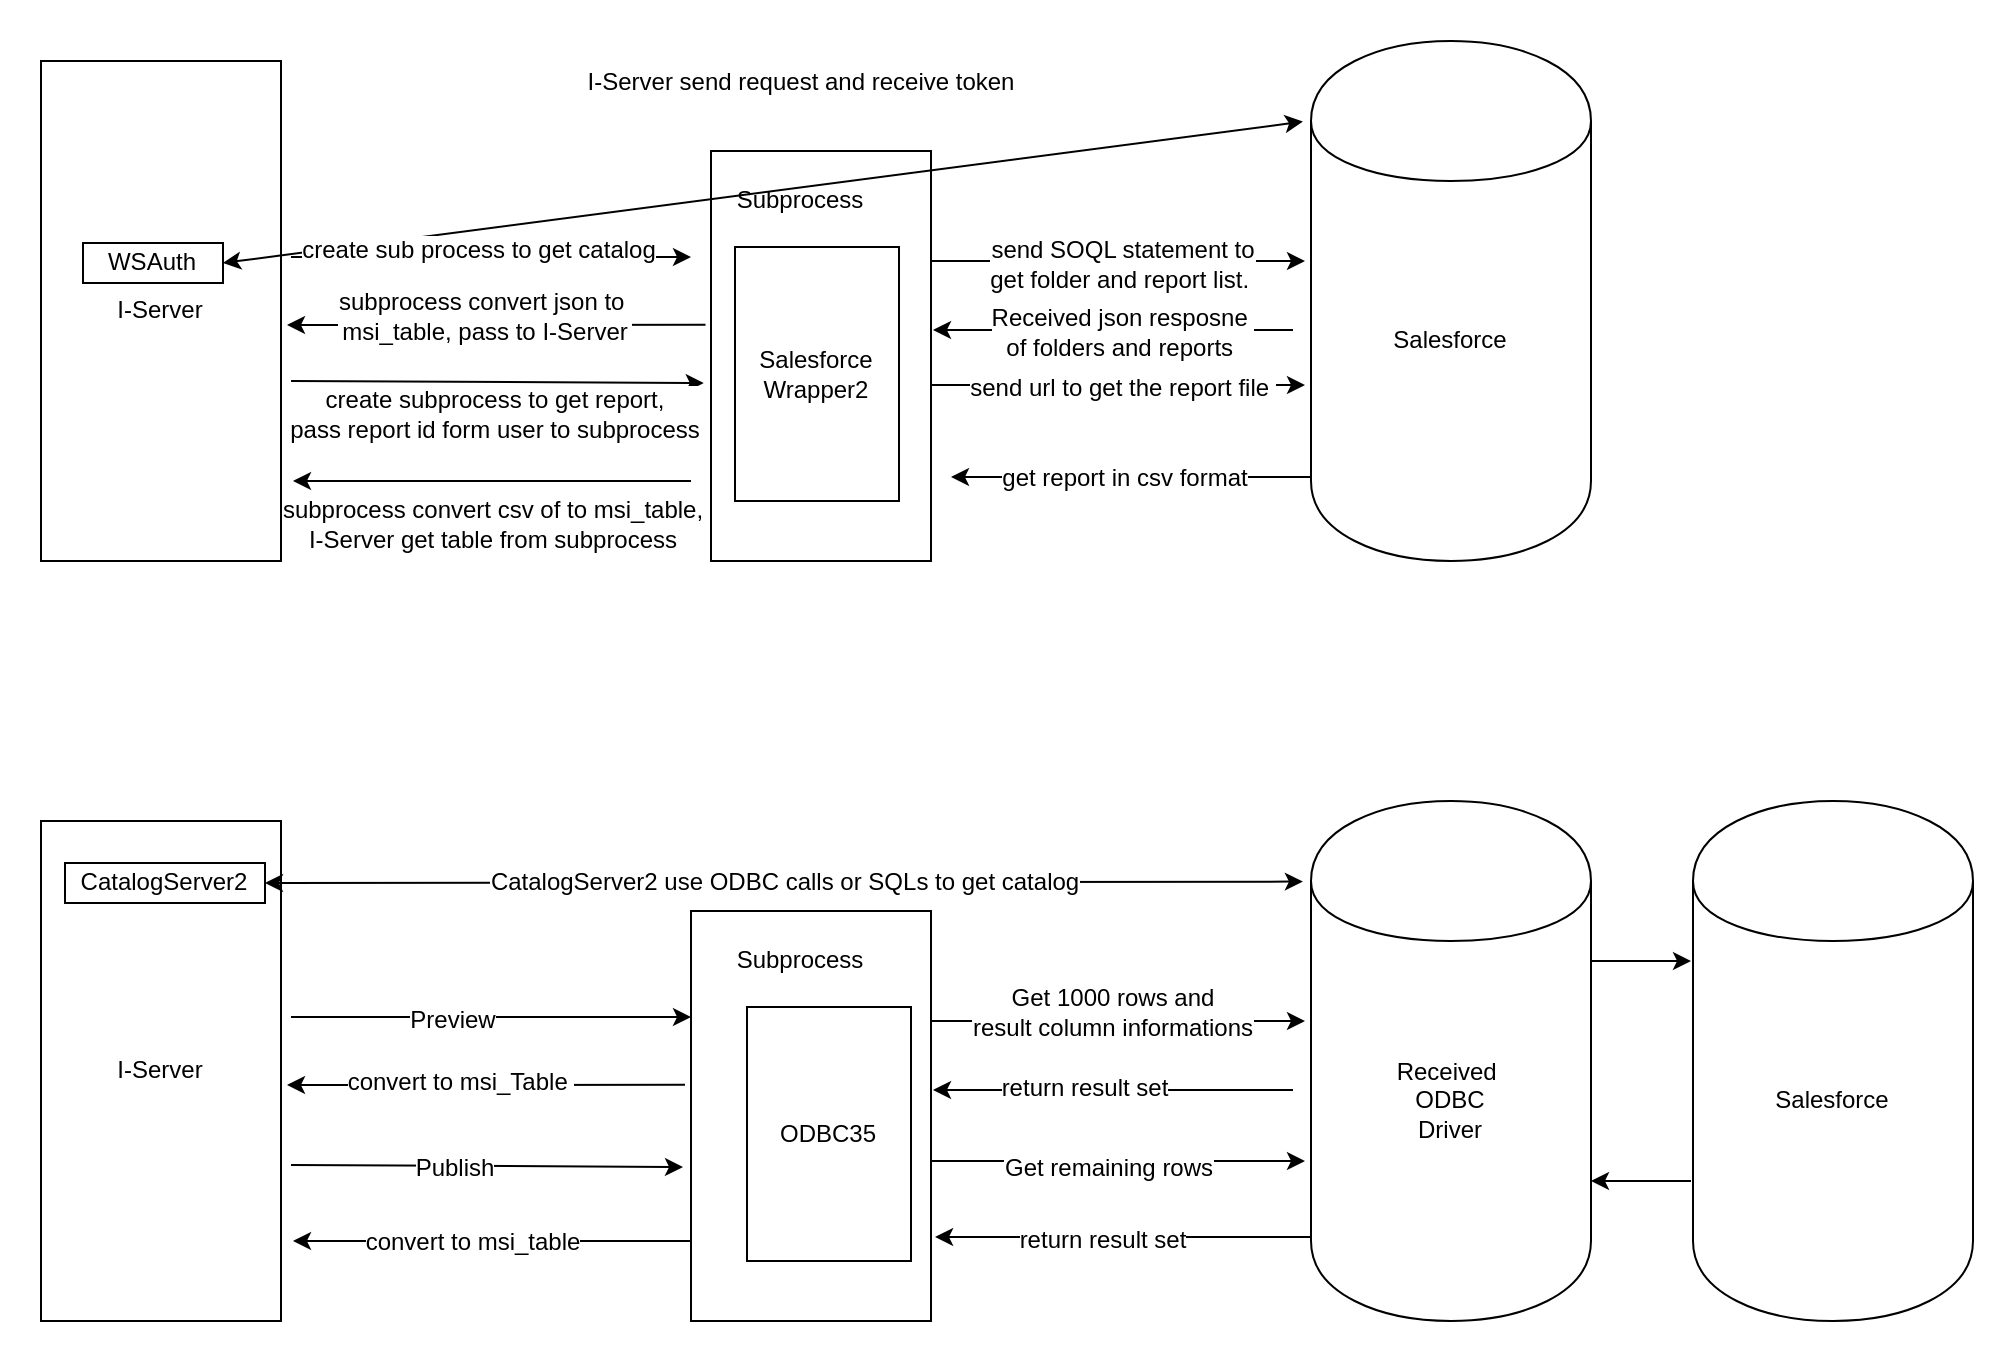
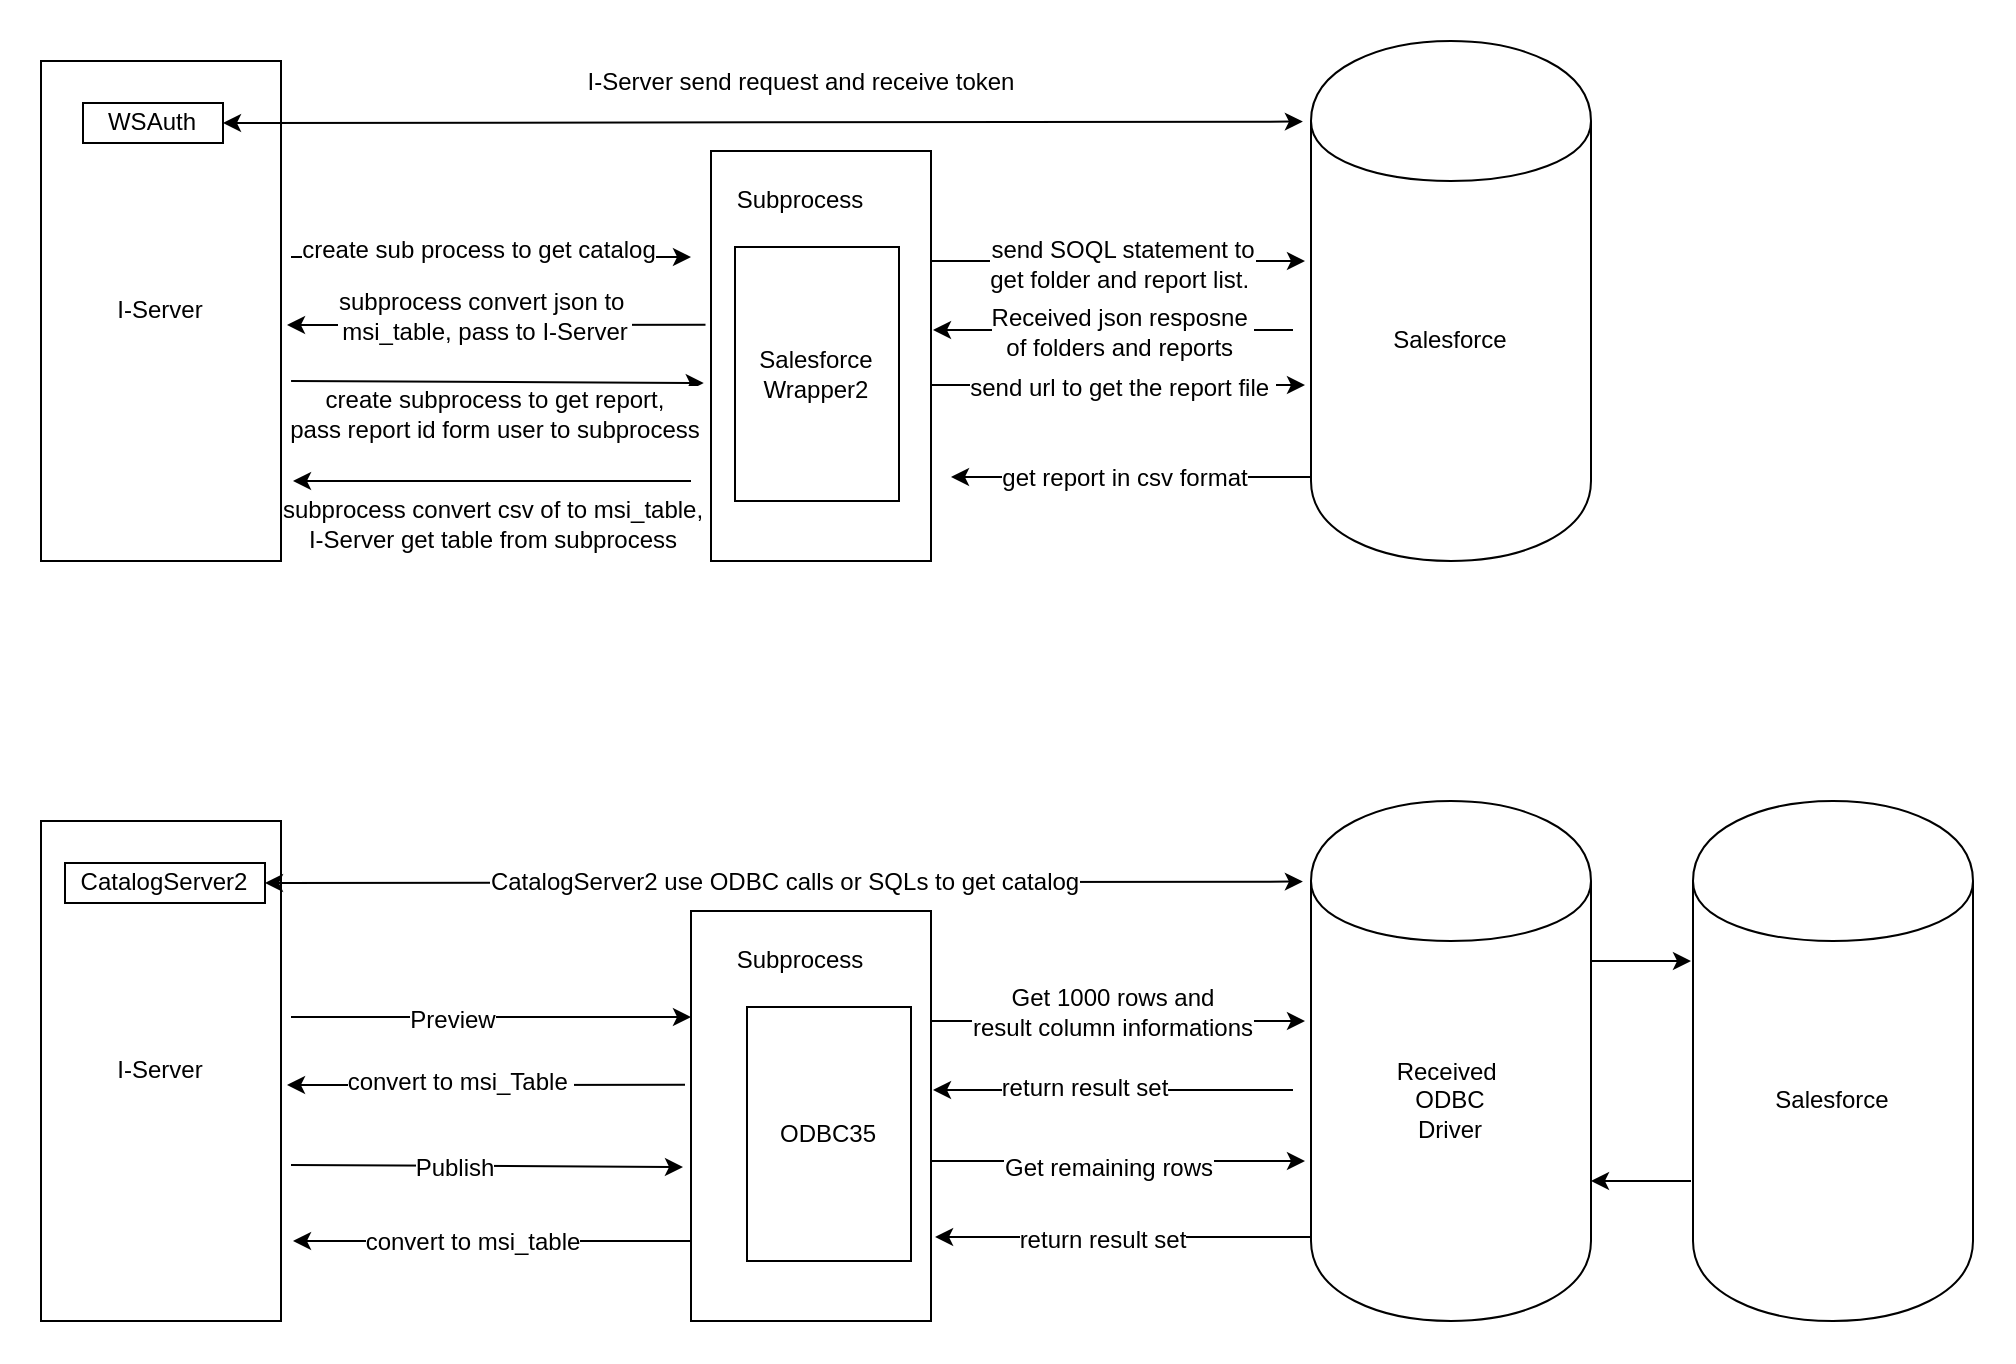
(153, 263) -> (153, 123)
